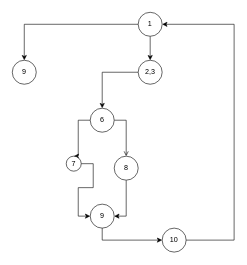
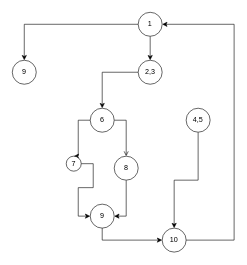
none -> (198, 120)
none -> (174, 180)
